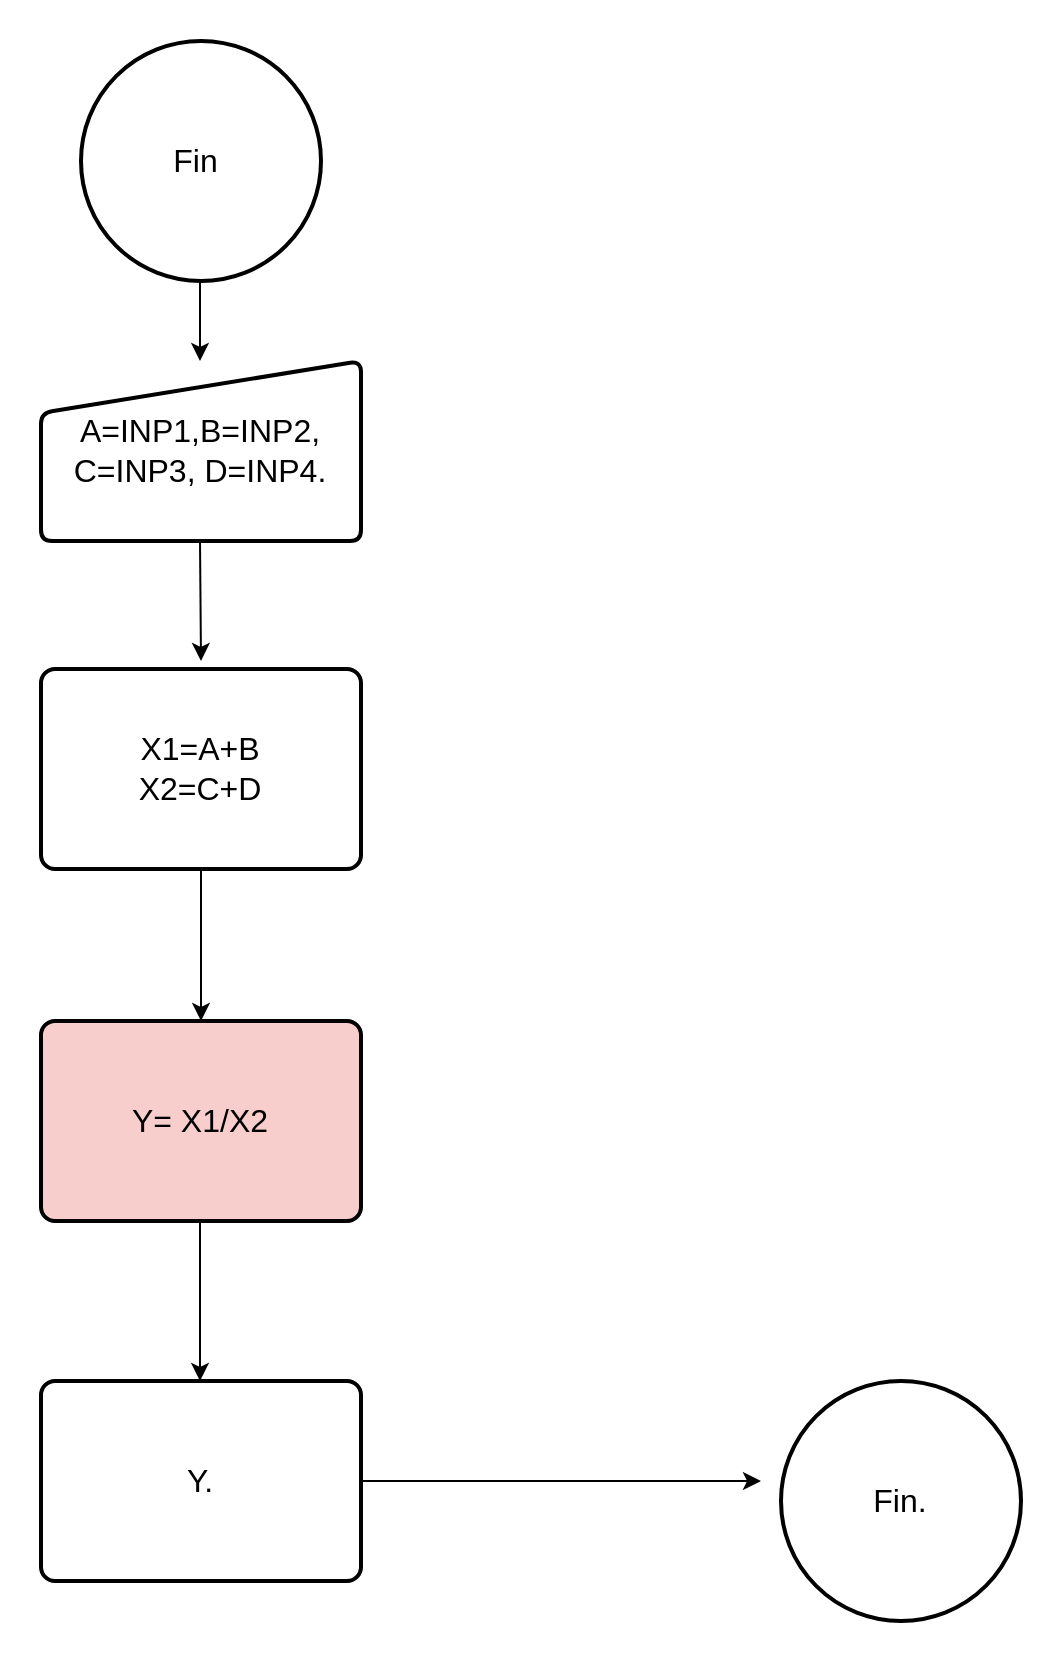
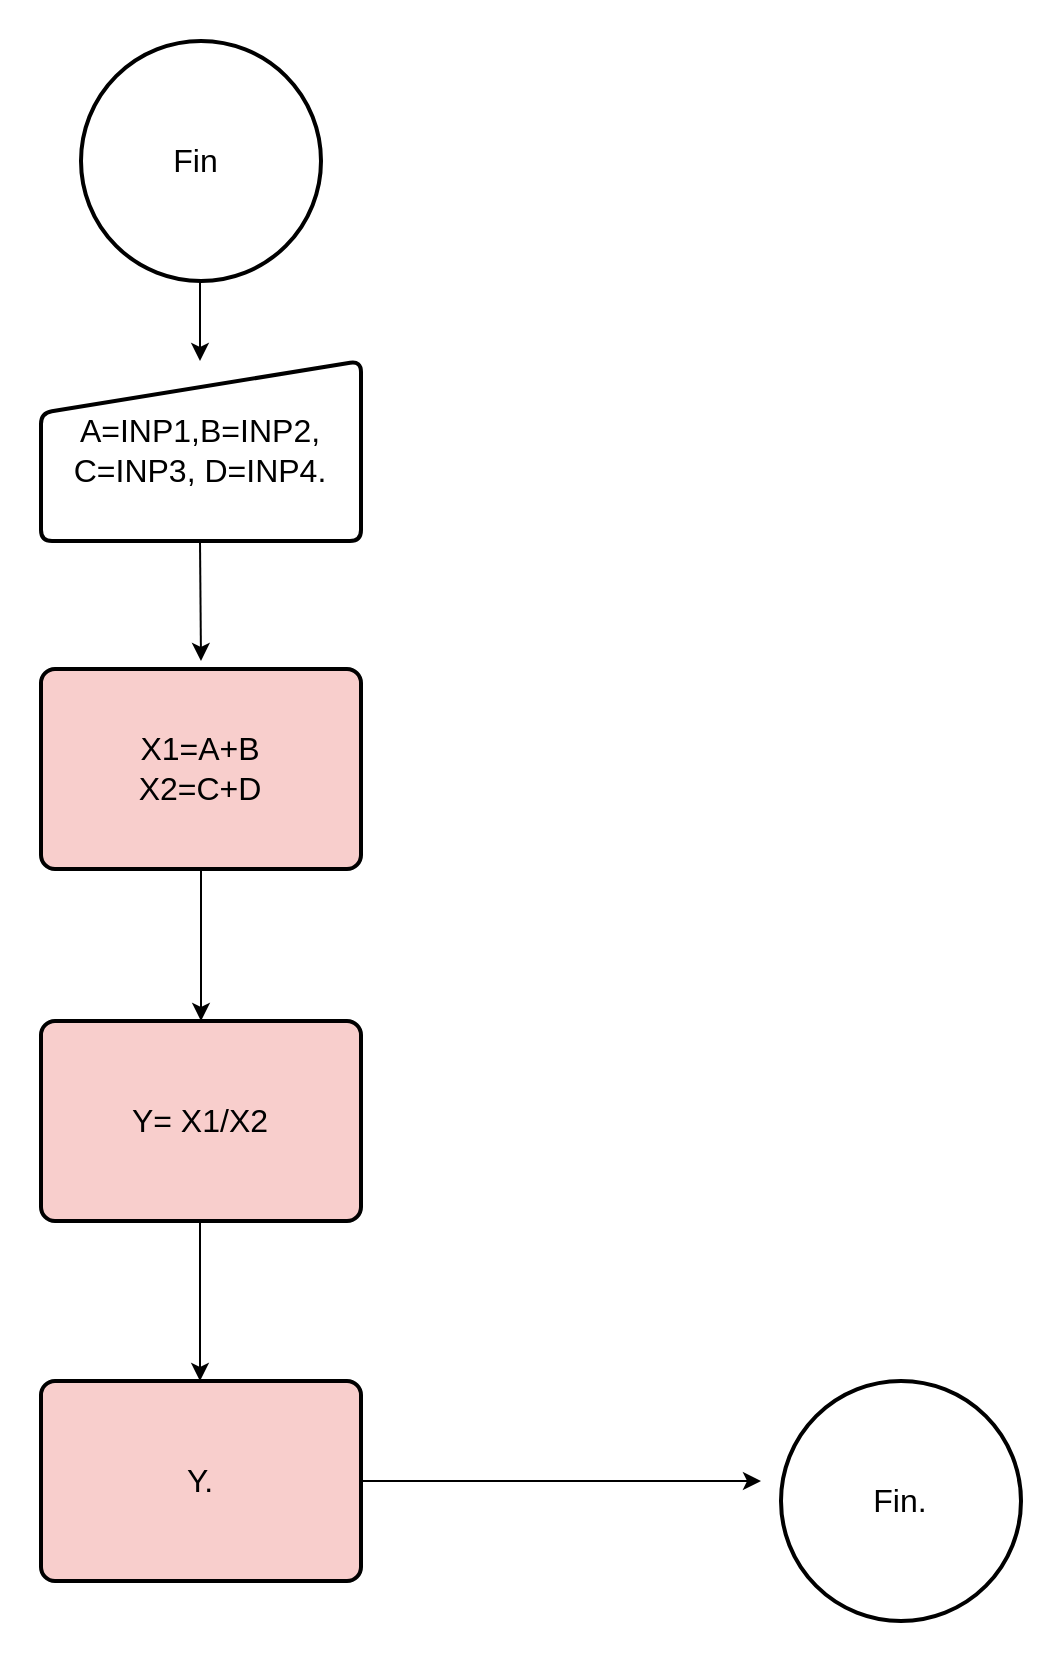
(201, 769) -> (201, 769)
(201, 1481) -> (201, 1481)
